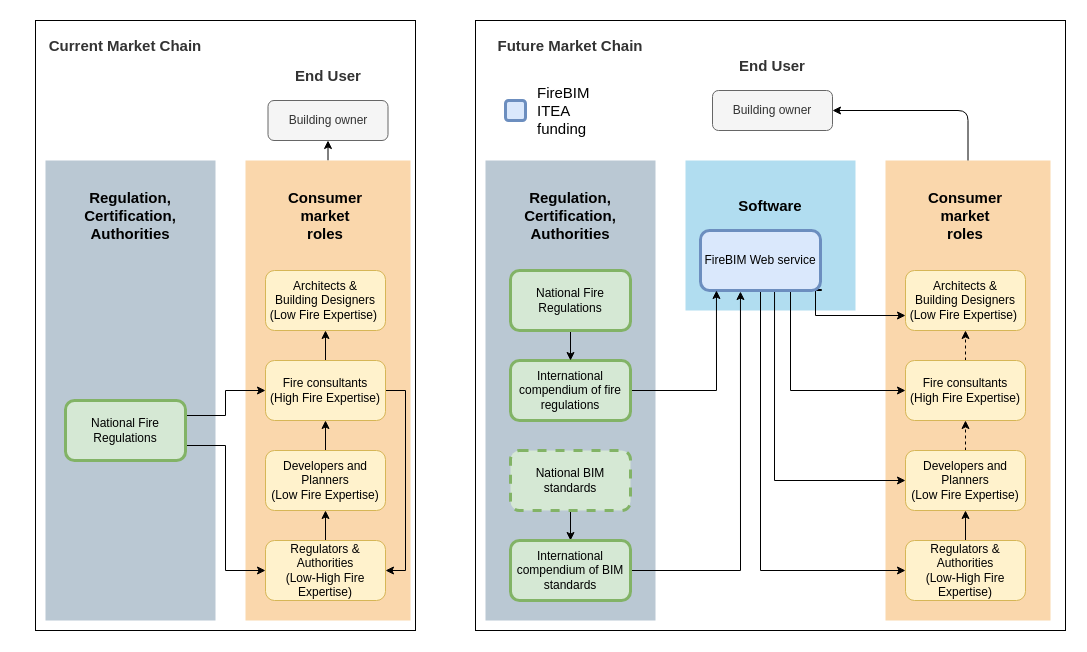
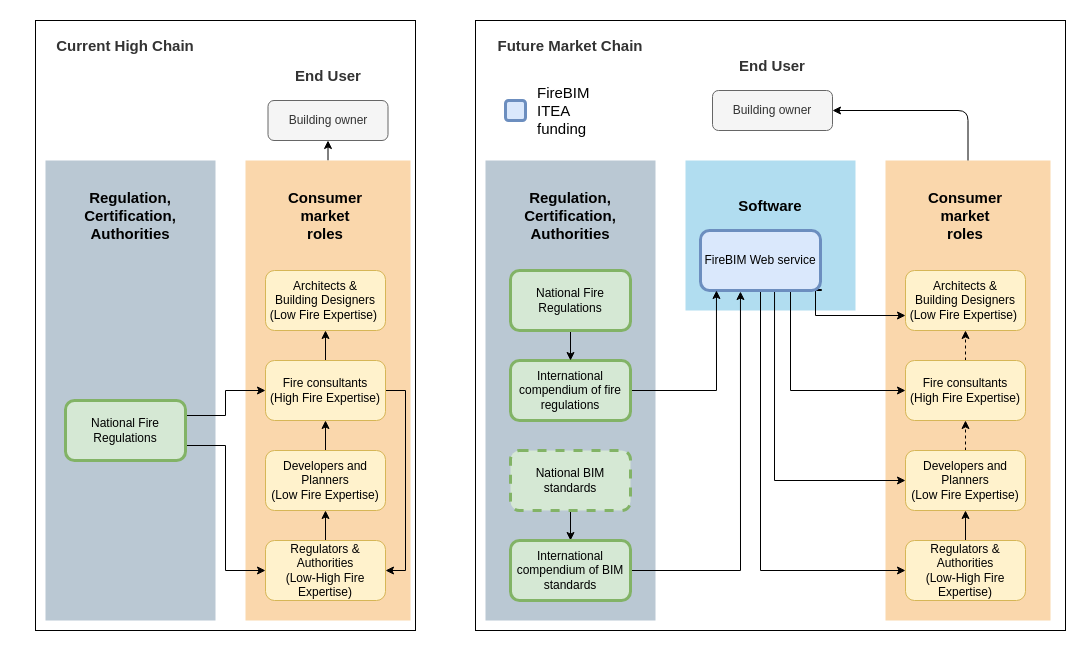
(126, 46) -> (126, 46)
